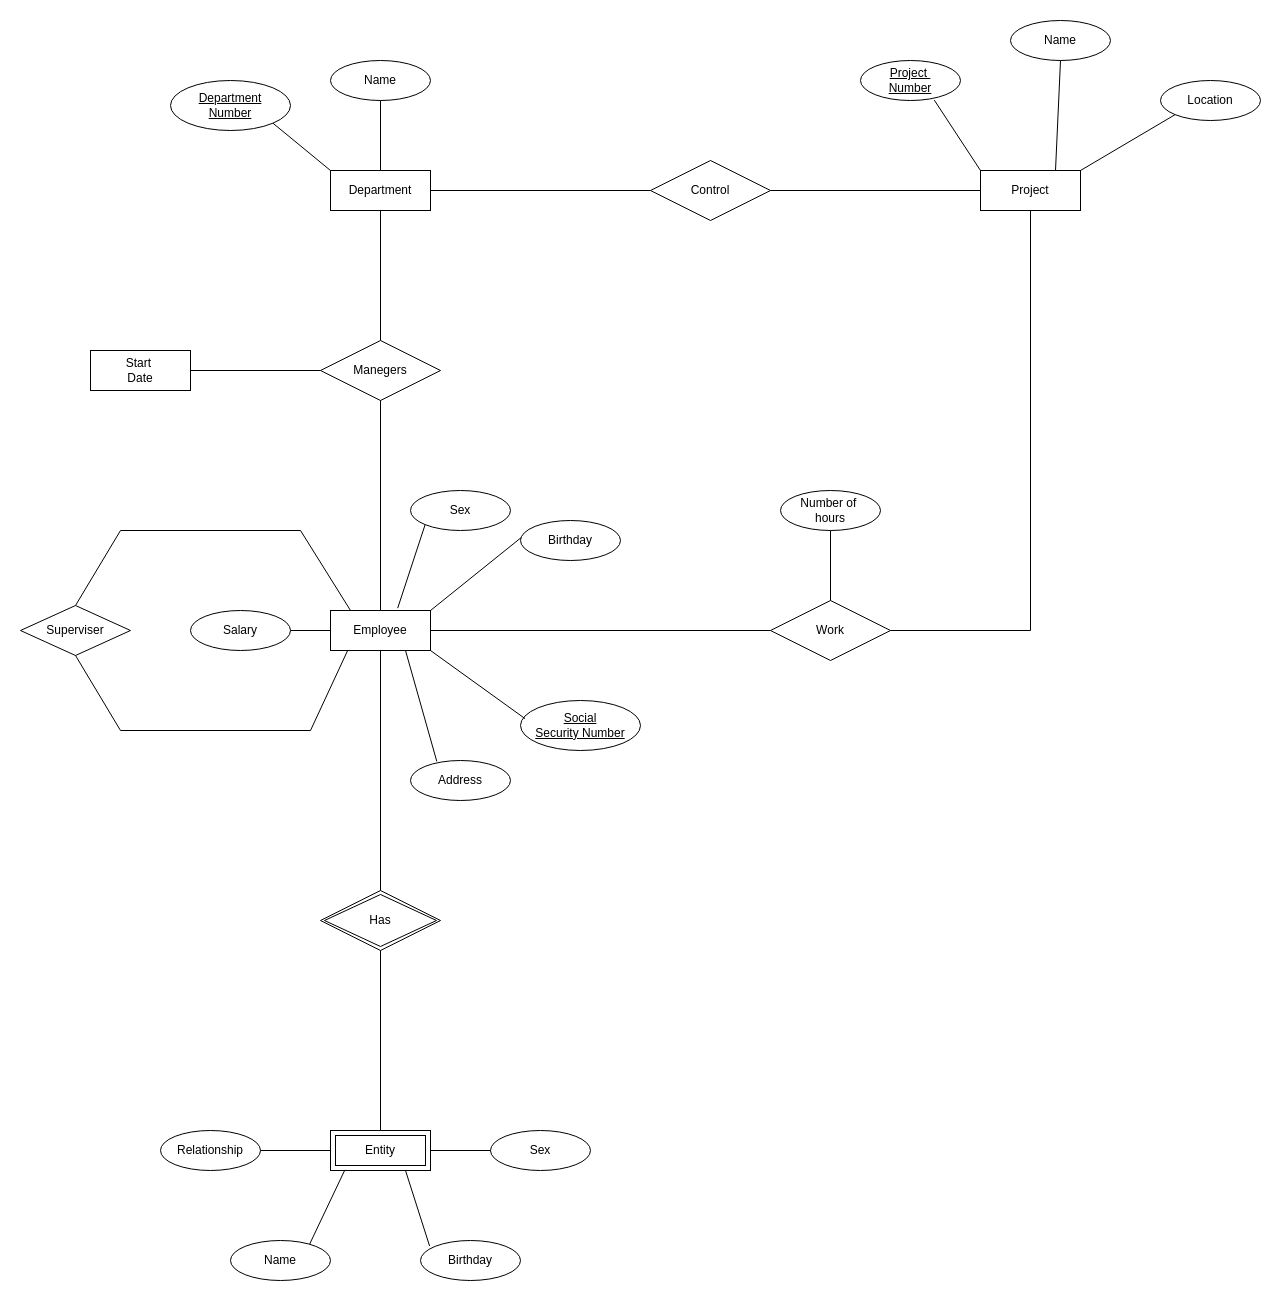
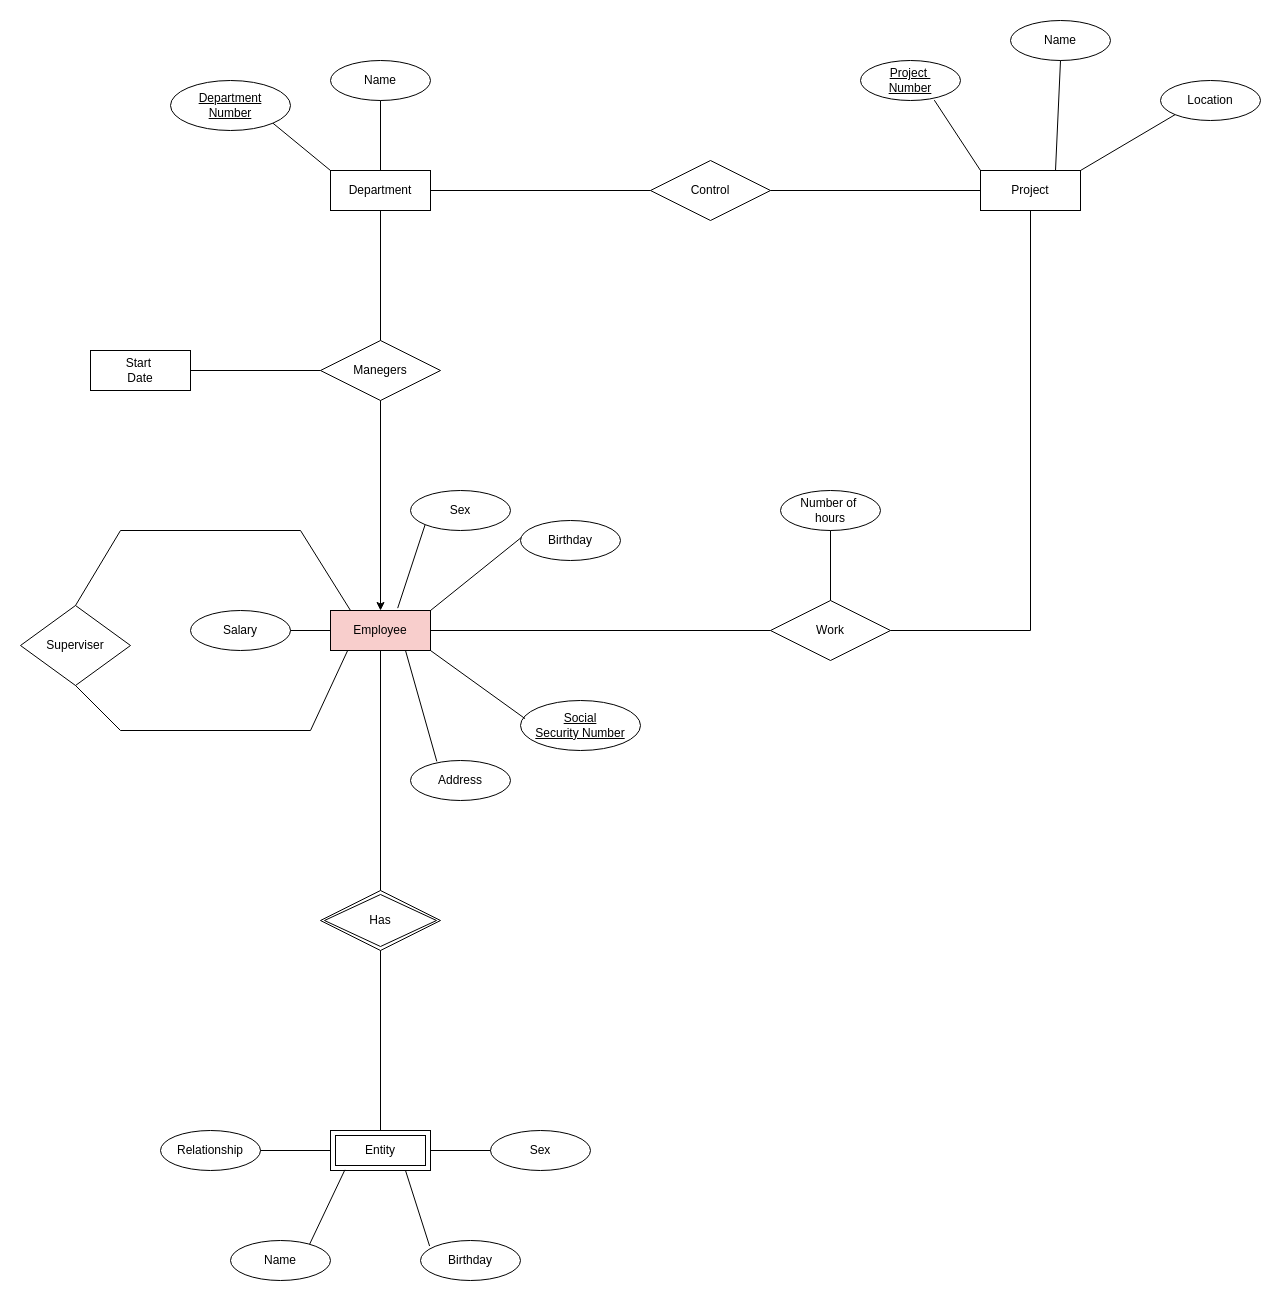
(381, 605) -> (381, 602)
(76, 631) -> (76, 646)
(381, 631) -> (381, 631)
